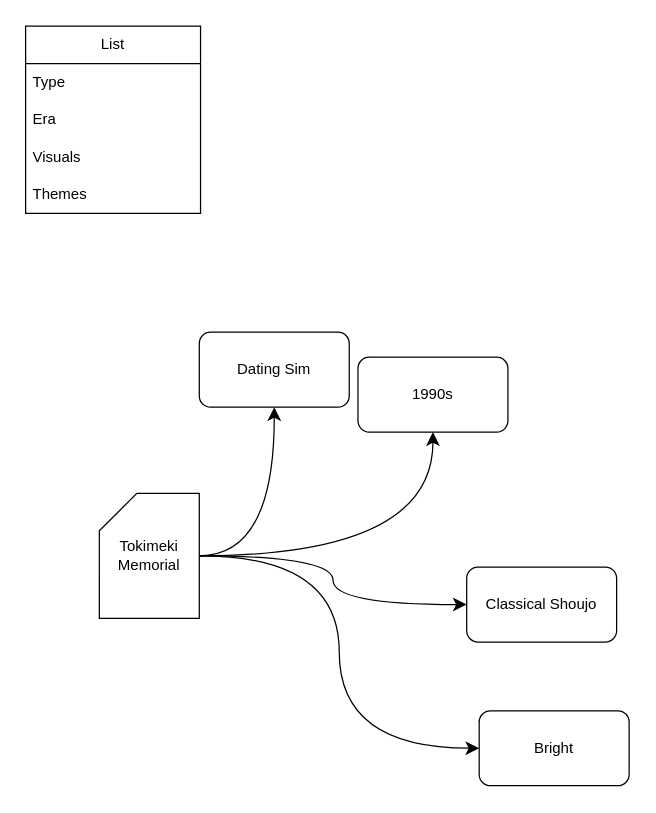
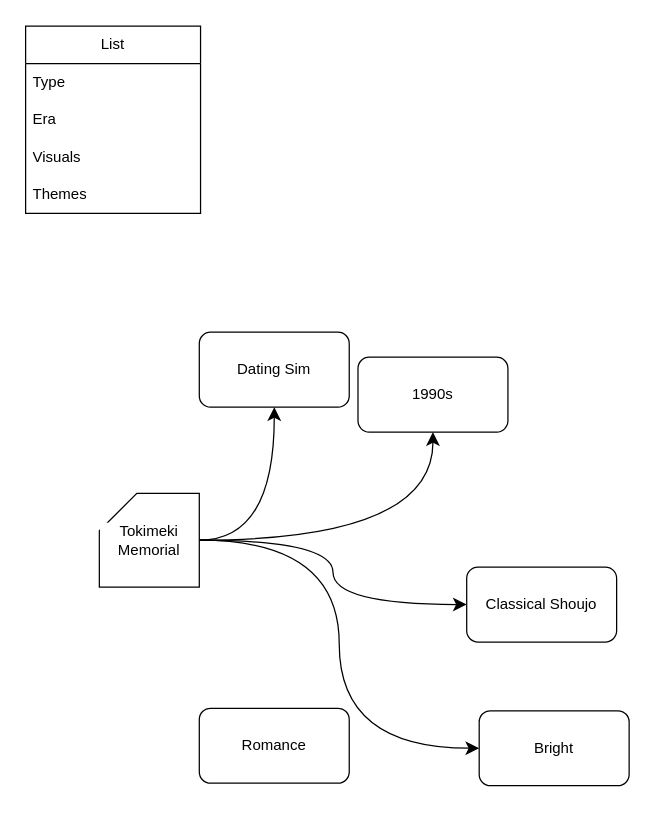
(149, 556) -> (149, 540)
none -> (274, 746)
